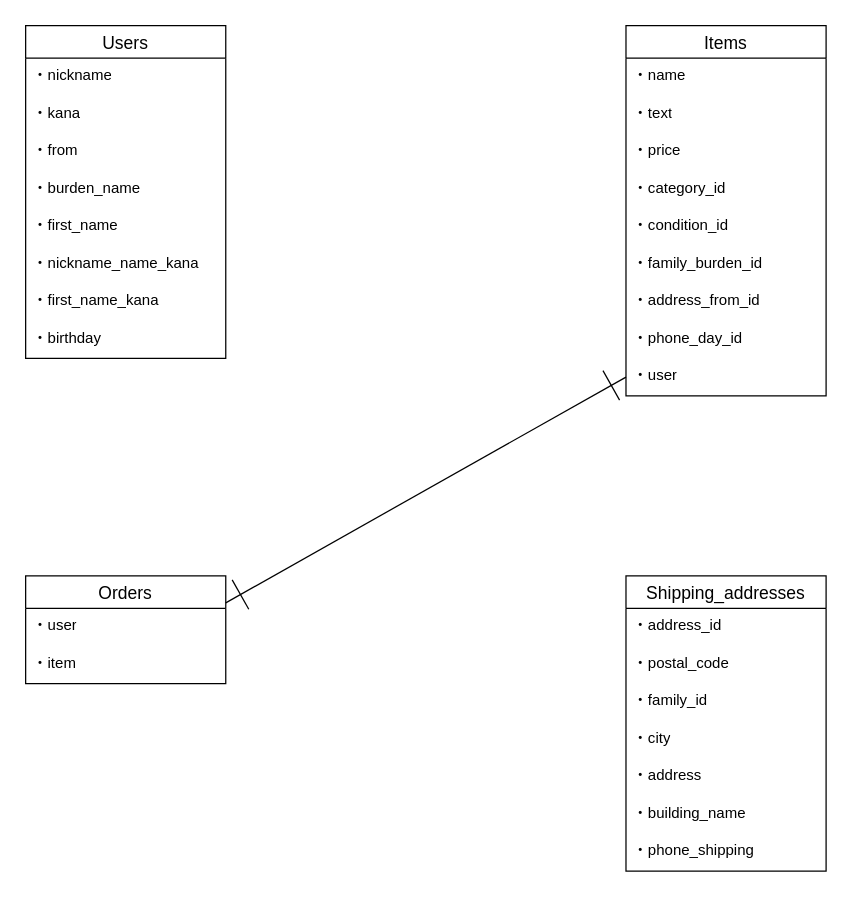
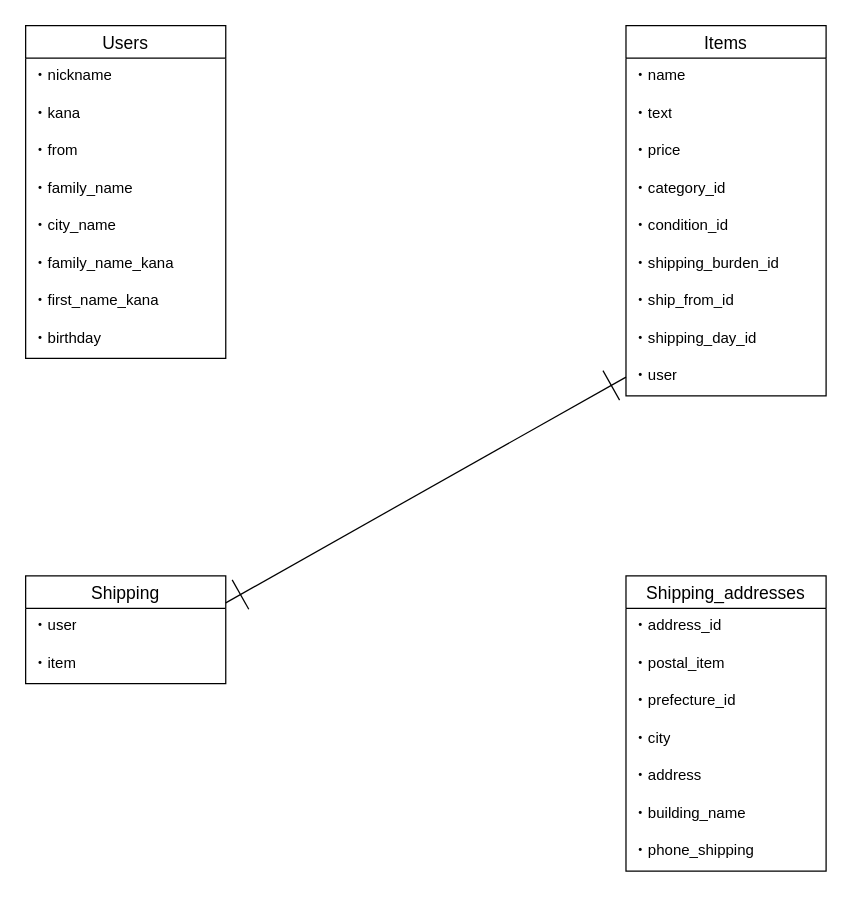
(87, 188) -> (83, 188)
(81, 226) -> (76, 226)
(114, 263) -> (104, 263)
(702, 263) -> (710, 263)
(702, 301) -> (687, 301)
(689, 338) -> (698, 338)
(125, 593) -> (125, 593)
(685, 663) -> (683, 663)
(673, 701) -> (693, 701)
